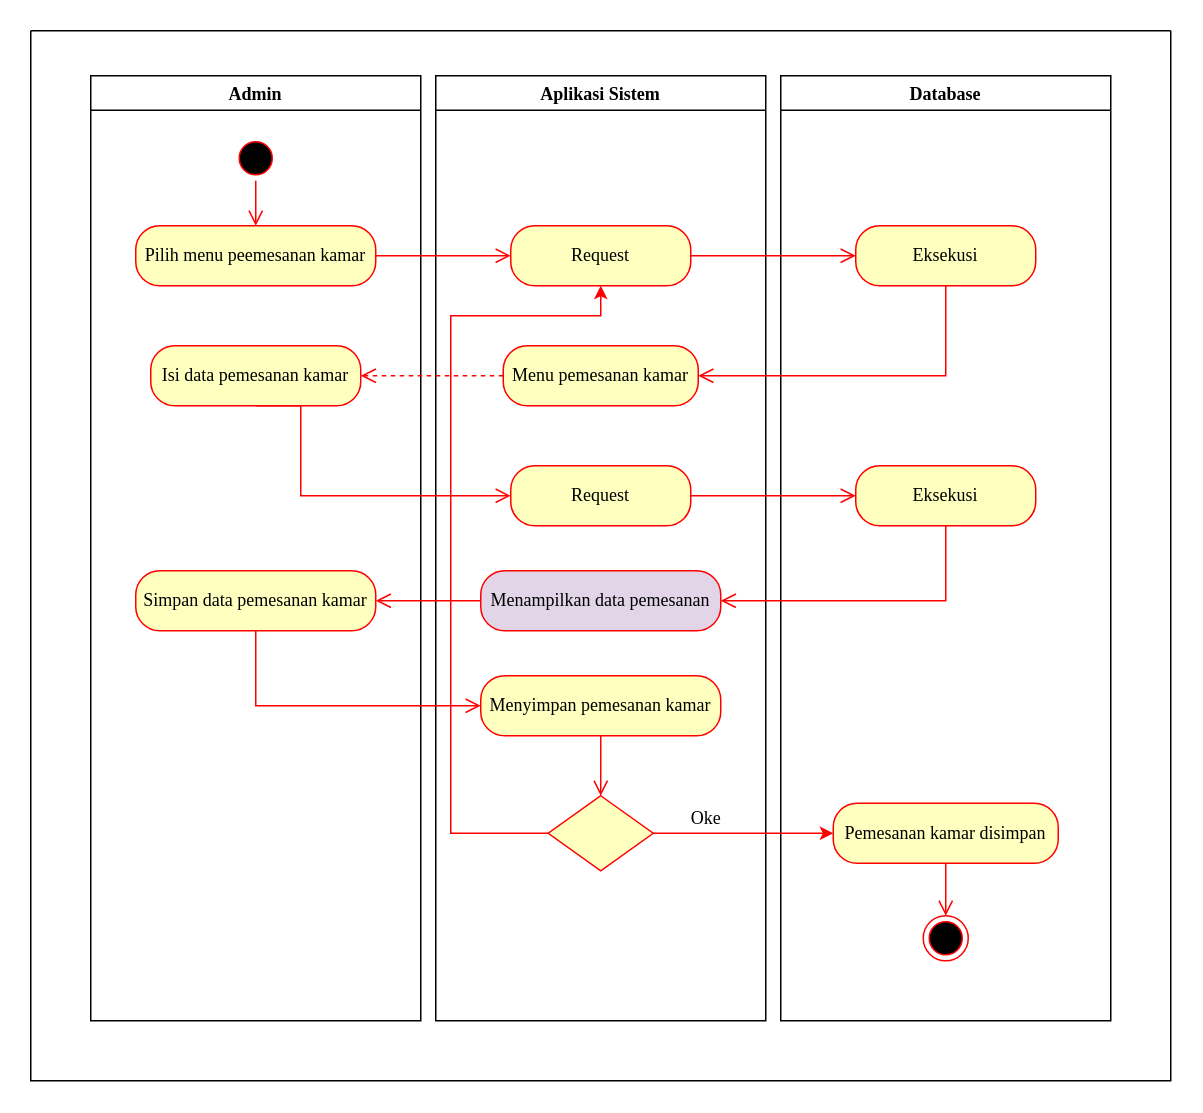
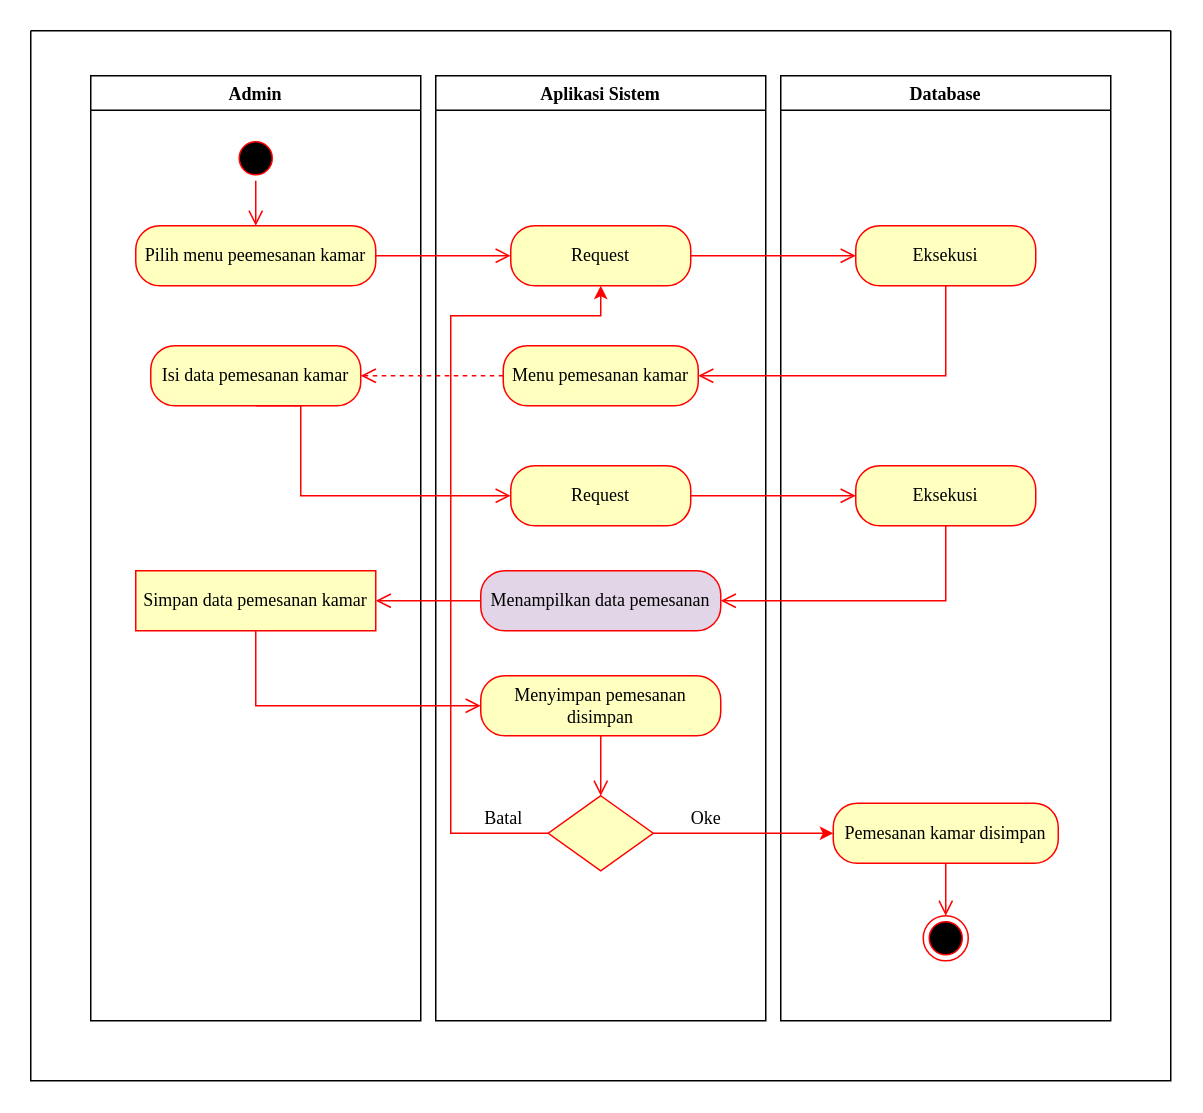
(256, 601) -> (256, 601)
(601, 706) -> (601, 706)
none -> (503, 818)
